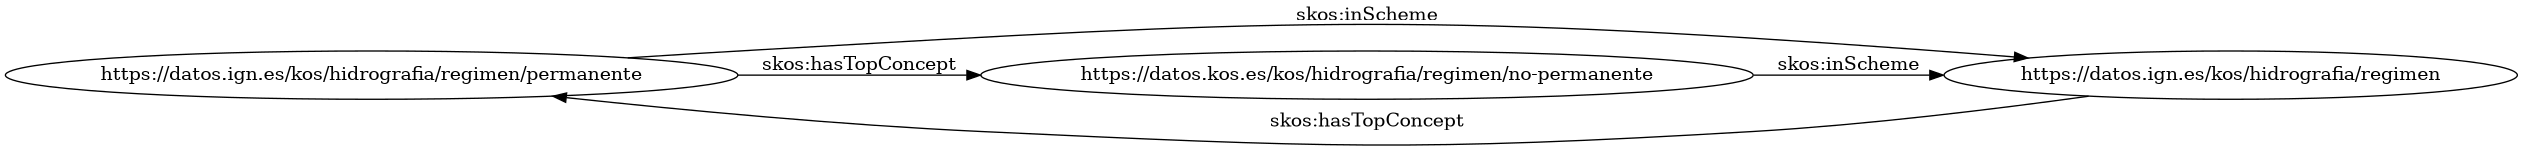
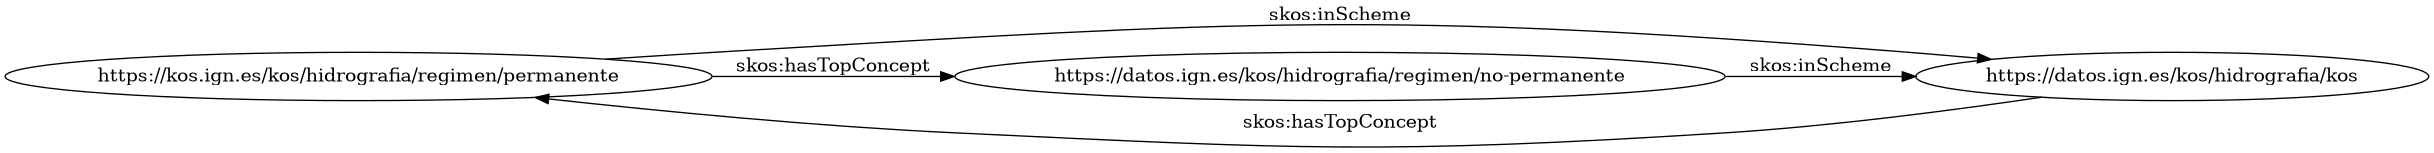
(372, 75) -> (359, 76)
(1367, 75) -> (1340, 76)
(2231, 75) -> (2172, 76)
